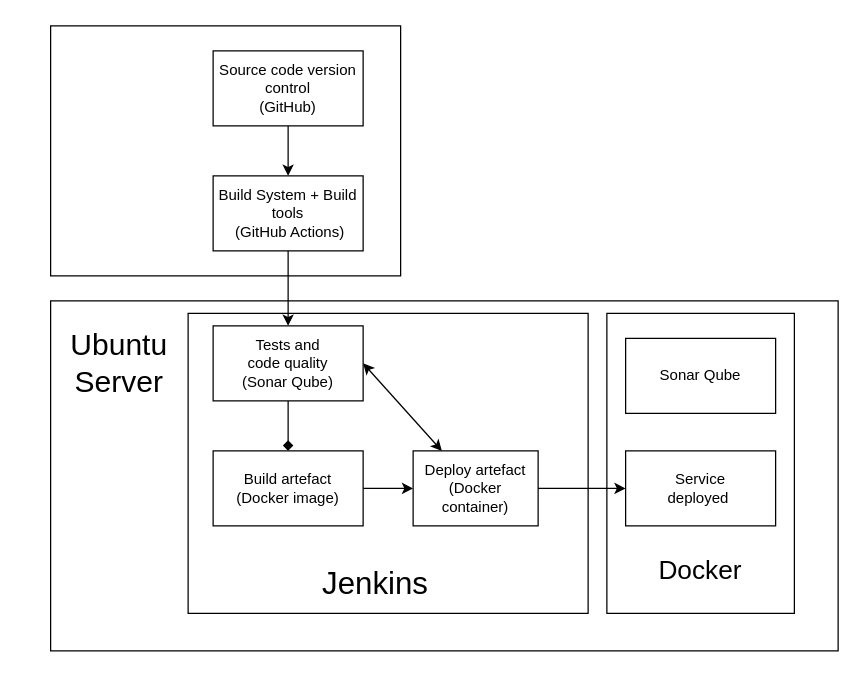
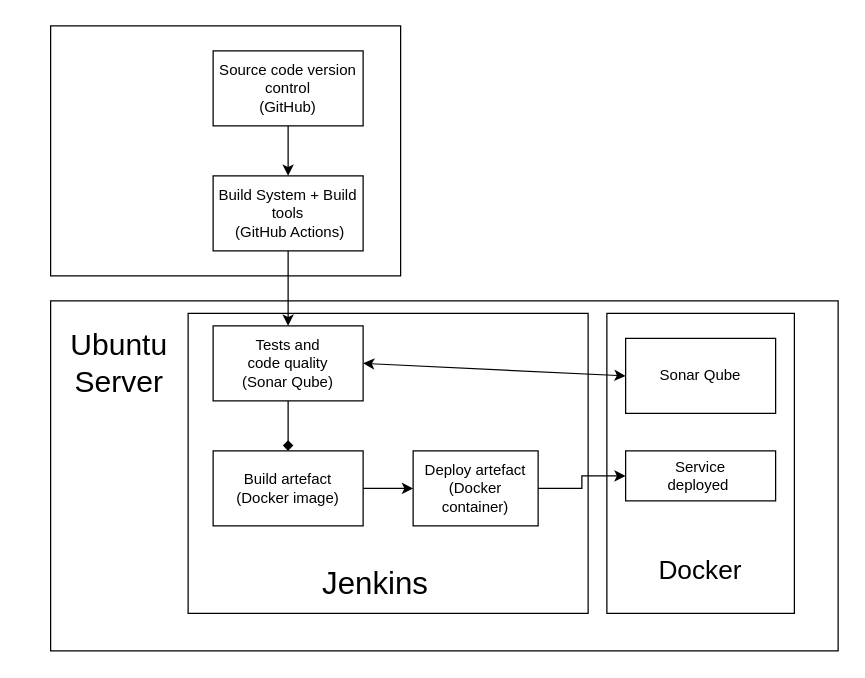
(402, 407) -> (494, 369)
(701, 488) -> (701, 476)
